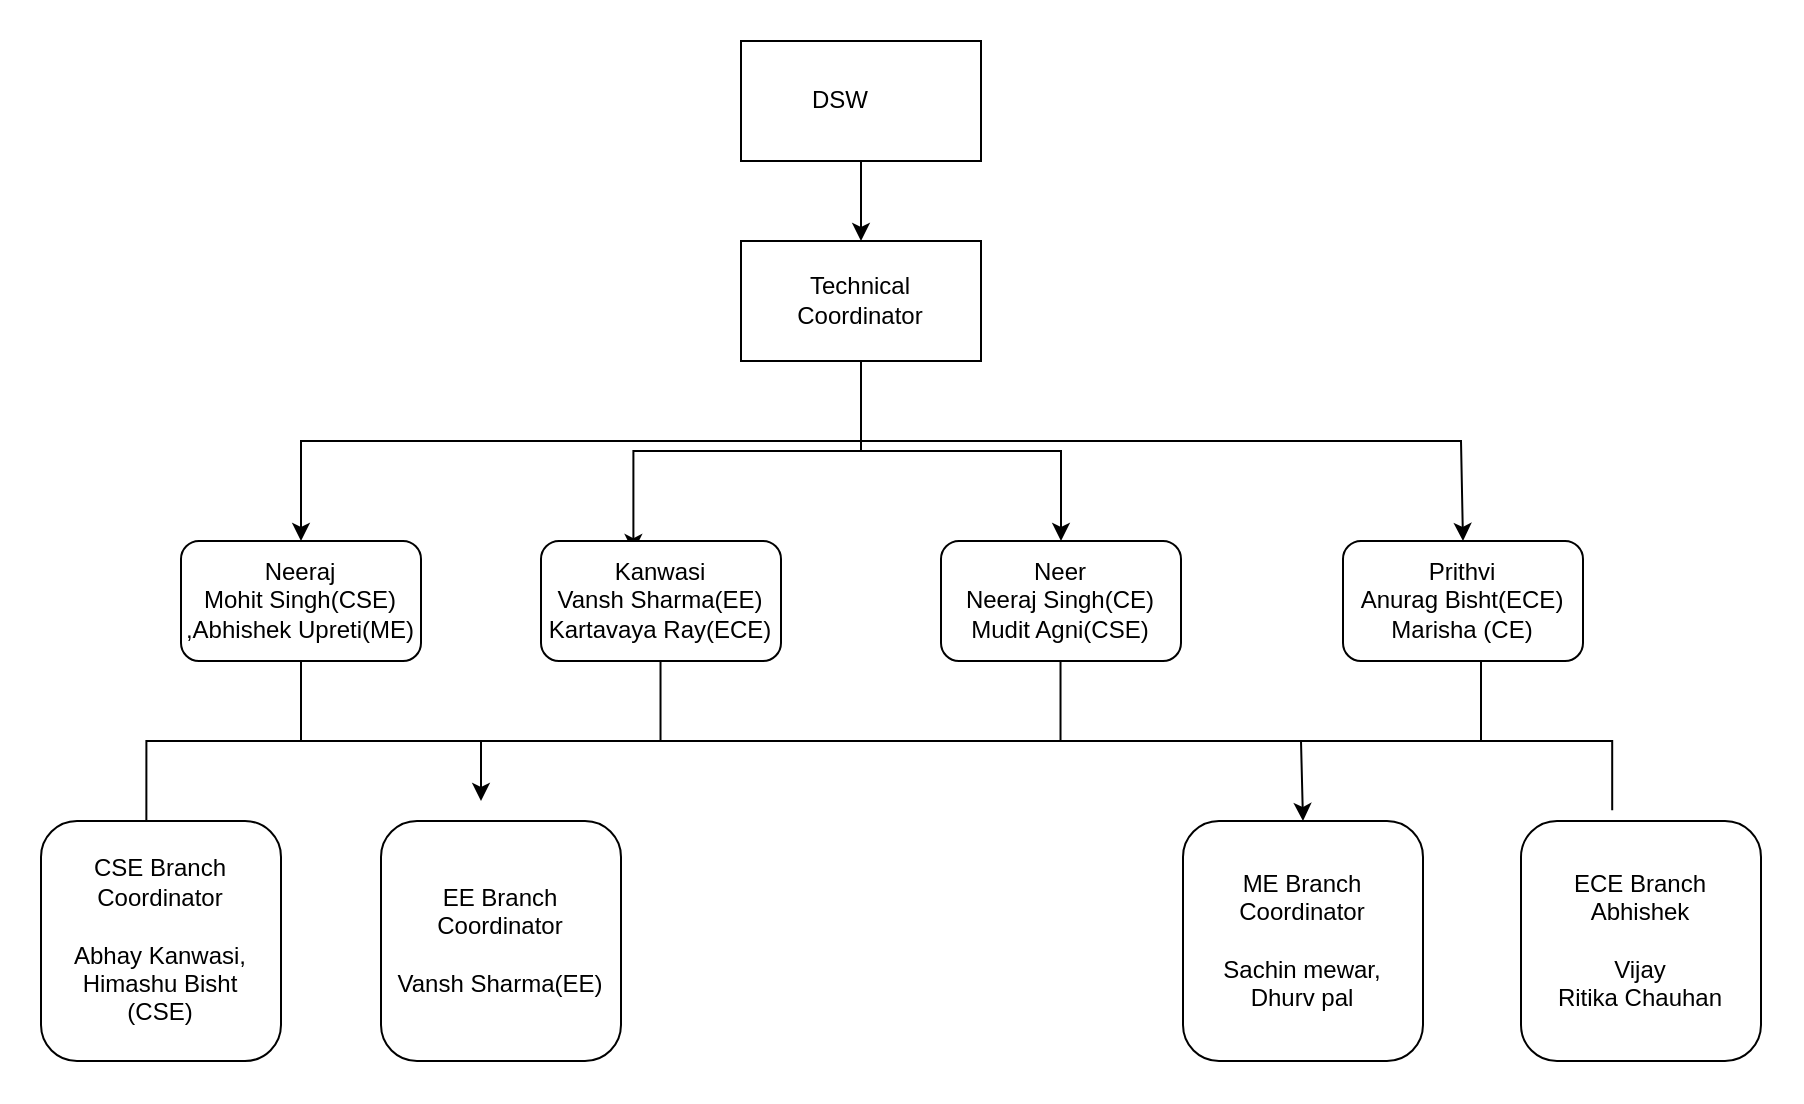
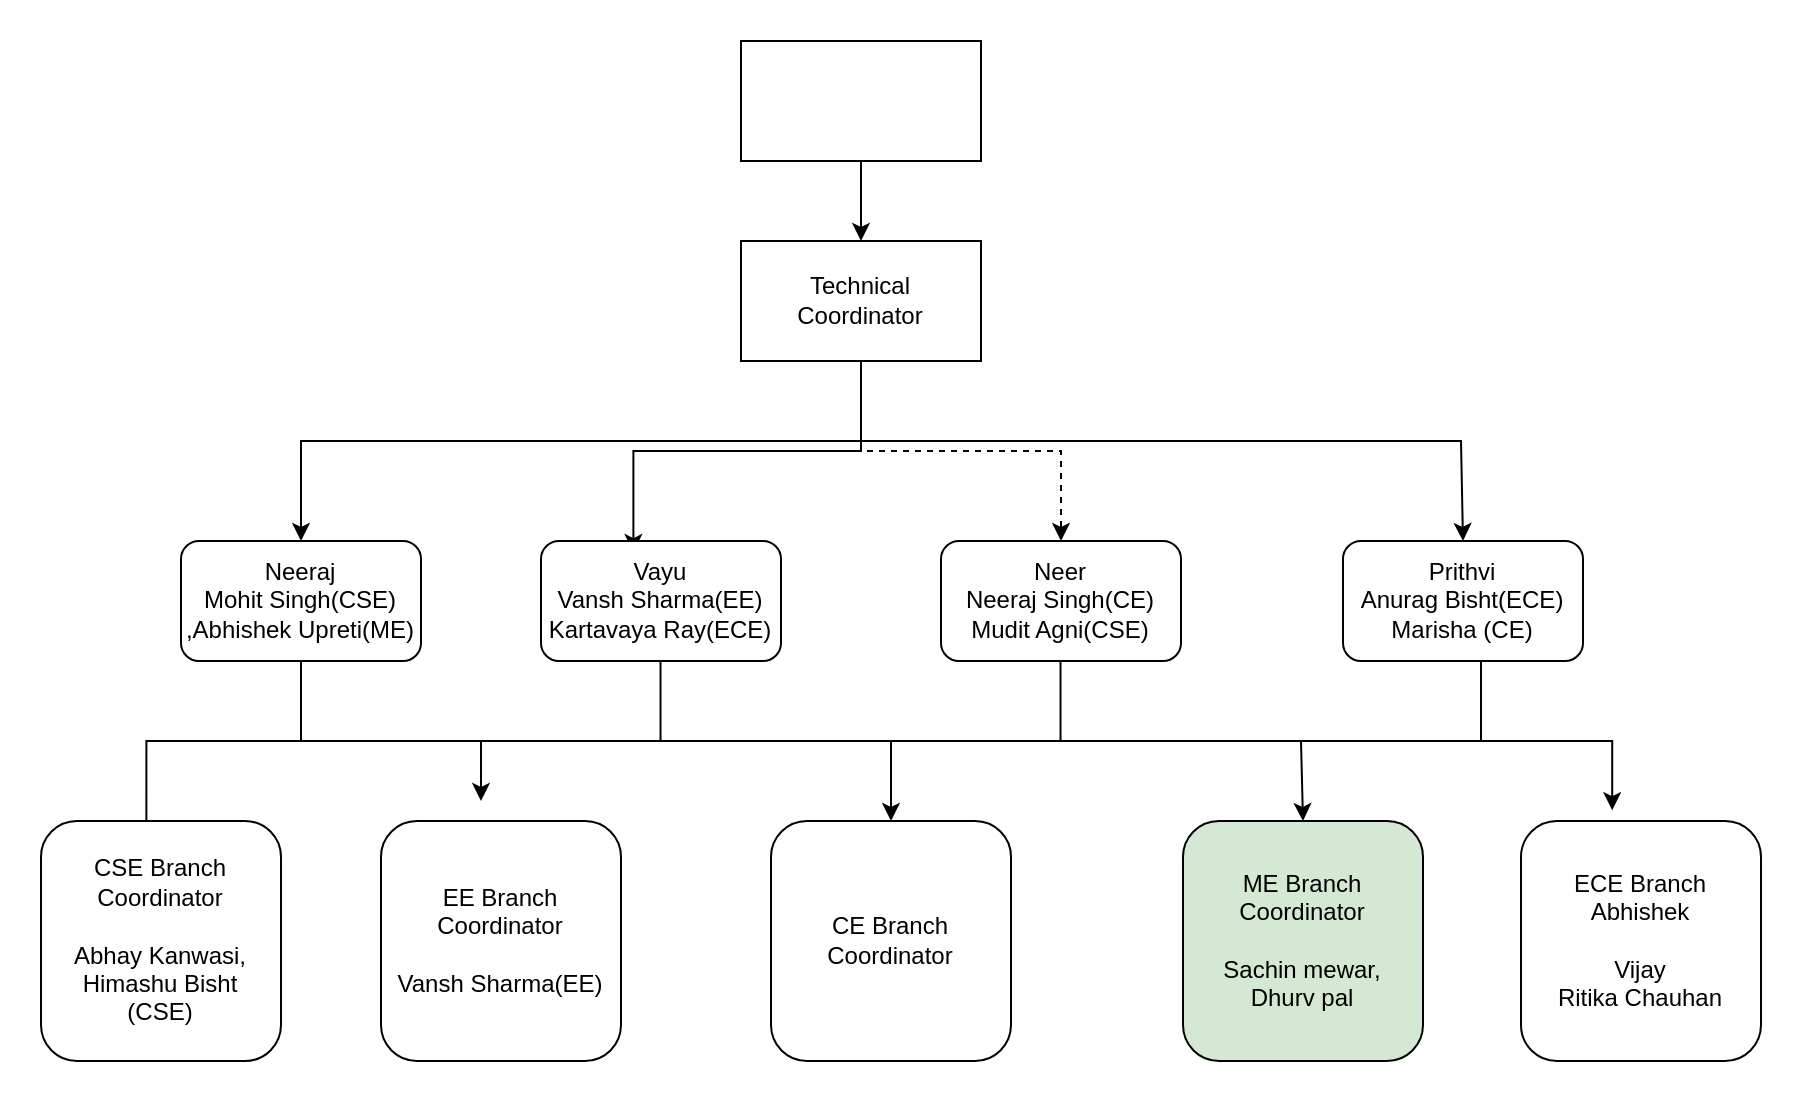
(841, 101) -> none
(998, 451) -> (998, 451)
(661, 601) -> (661, 601)
none -> (891, 776)
(1612, 801) -> (1612, 795)
none -> (891, 941)
(1303, 941) -> (1303, 941)
